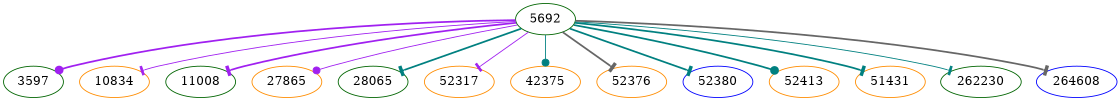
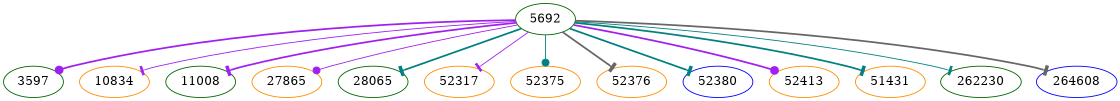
(673, 45) -> (673, 45)
(546, 82) -> (546, 82)
